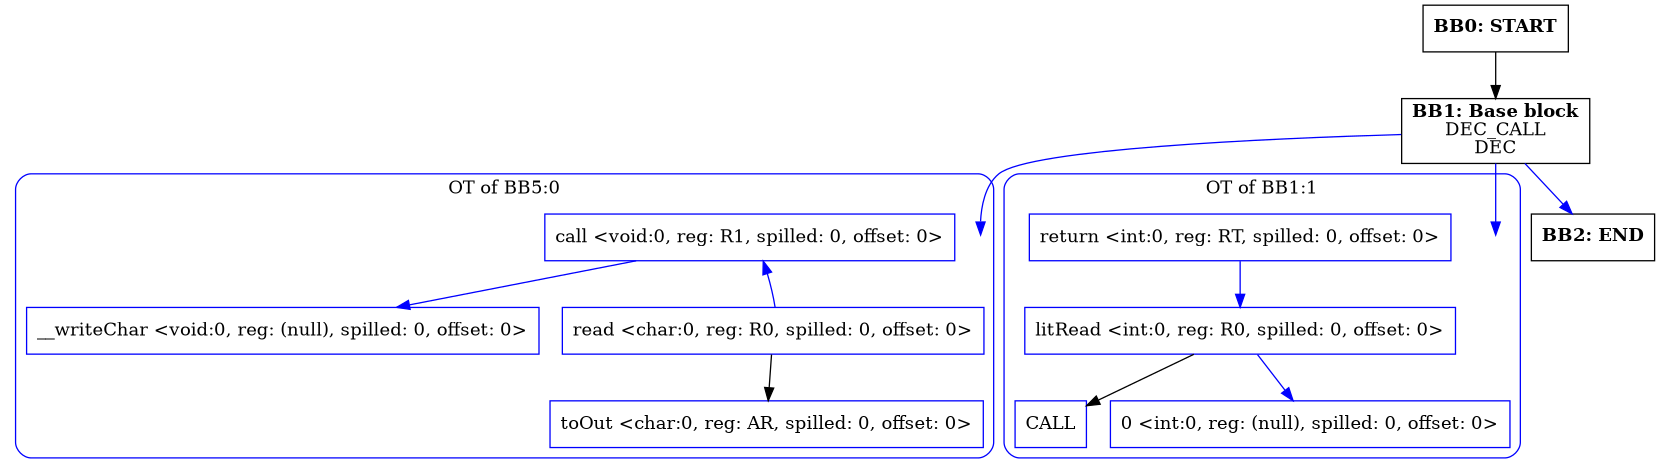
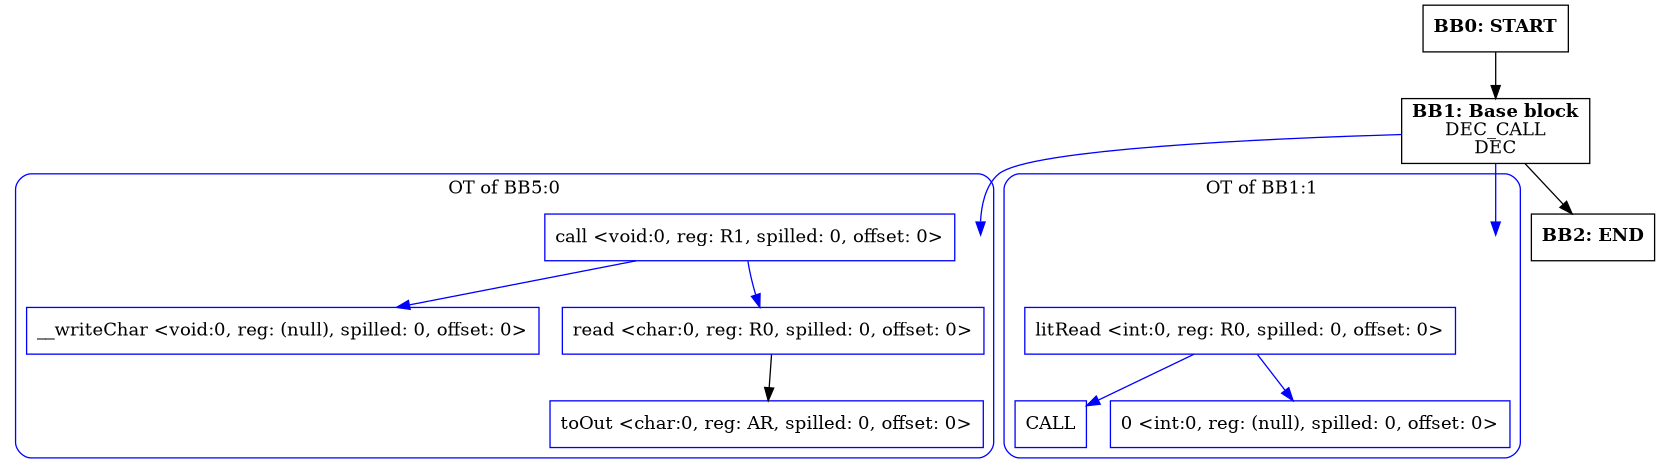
(1544, 184) -> (1544, 184)
(1240, 237) -> none
(772, 290) -> (751, 278)
(1146, 377) -> (1146, 377)
